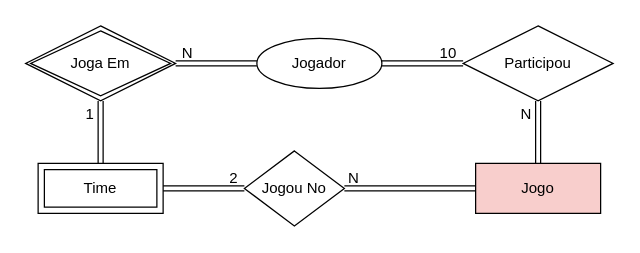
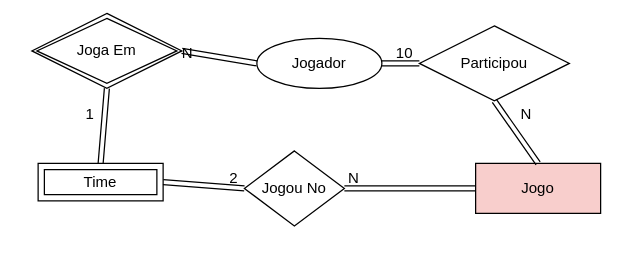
(101, 63) -> (107, 51)
(538, 63) -> (494, 63)
(101, 188) -> (101, 182)
